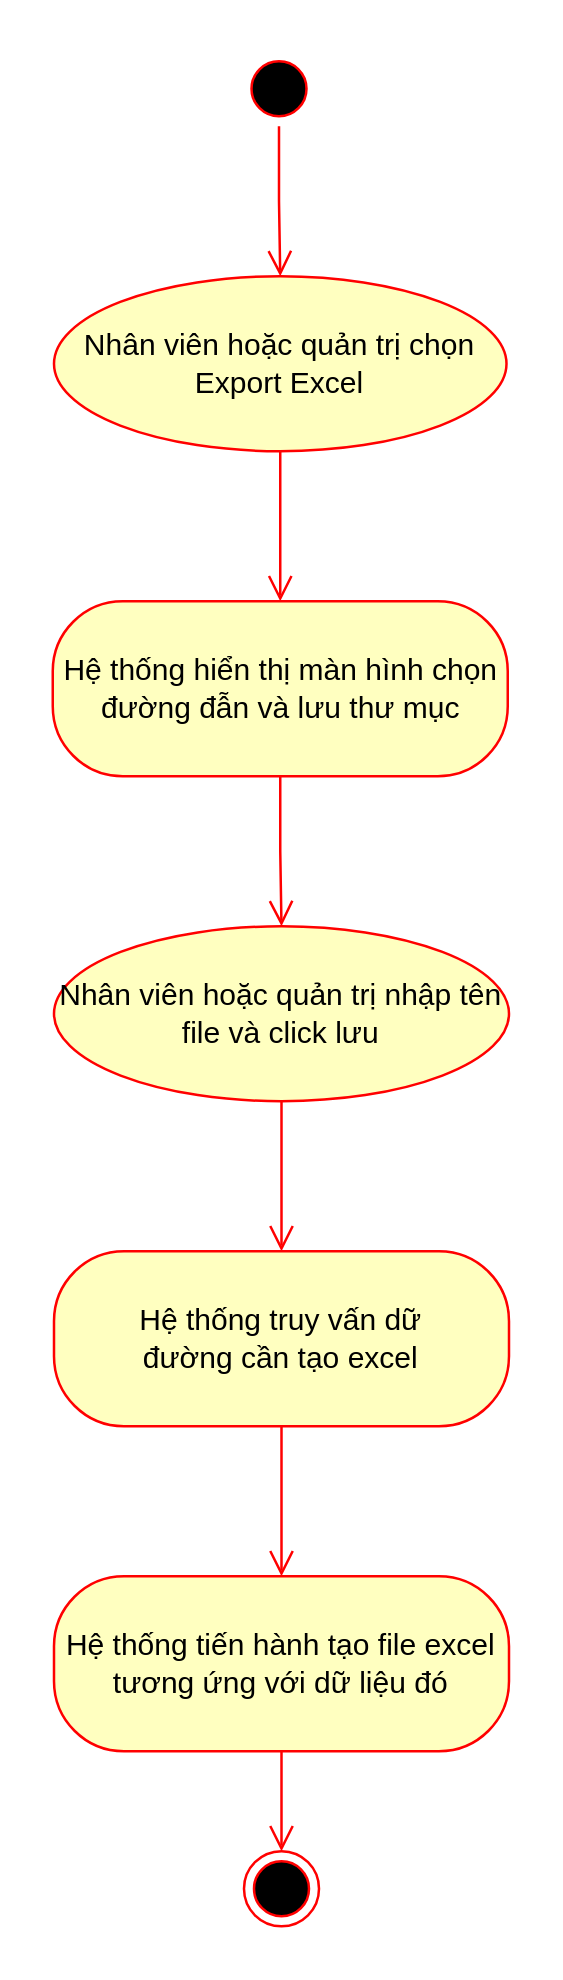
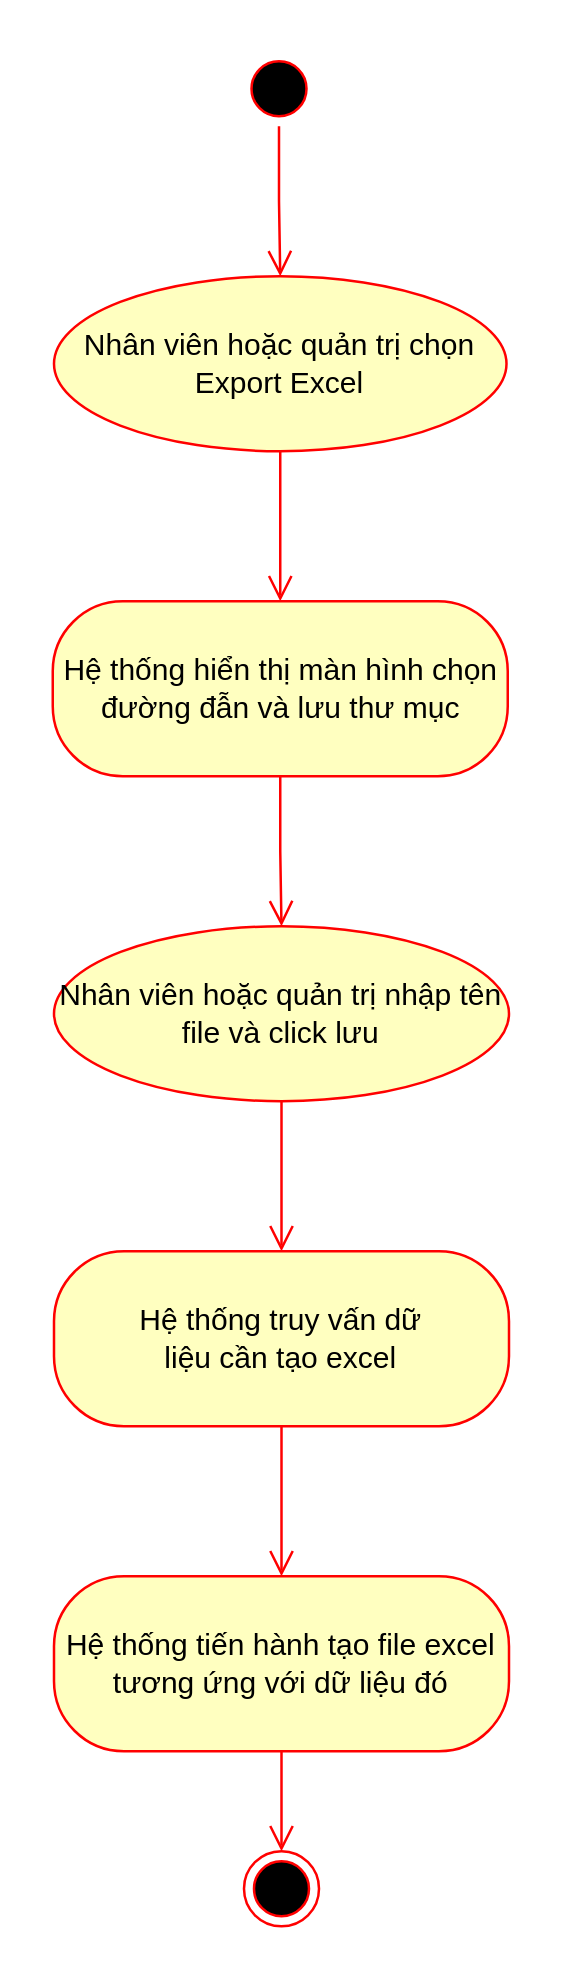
(281, 1339) -> (281, 1339)
